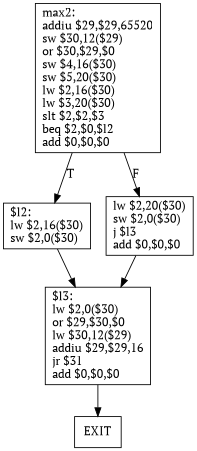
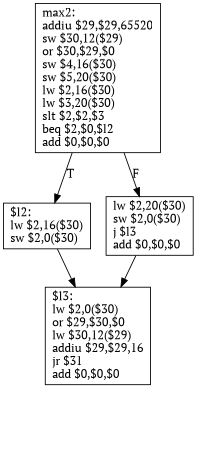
(98, 432) -> none
